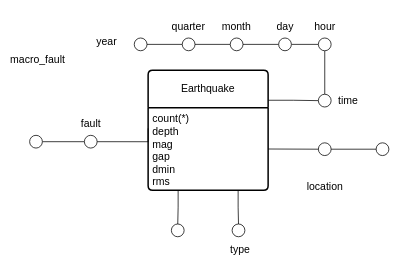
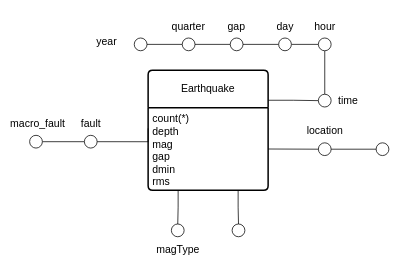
(237, 27) -> (237, 27)
(38, 60) -> (38, 124)
(325, 186) -> (325, 130)
none -> (178, 249)
(240, 249) -> none
